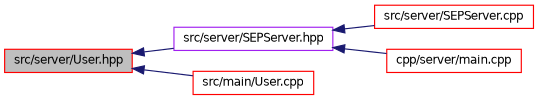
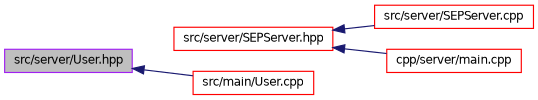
(253, 39) -> (253, 39)
(159, 50) -> none
(68, 61) -> (68, 61)
